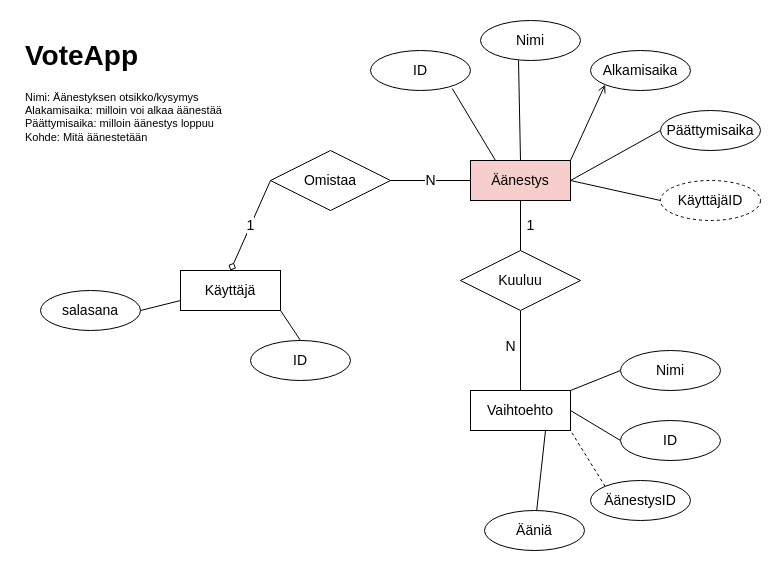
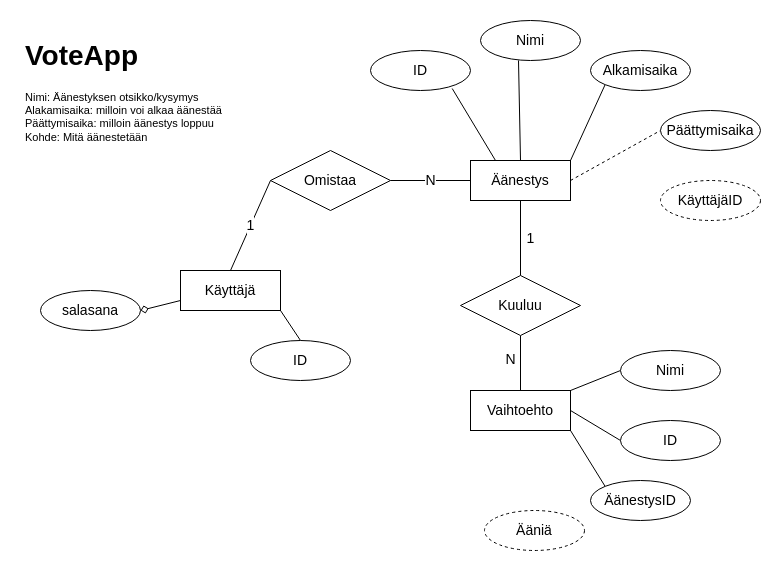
(603, 89) -> (603, 88)
(616, 155) -> (616, 155)
(521, 181) -> (521, 181)
(616, 191) -> none
(234, 263) -> (233, 266)
(521, 281) -> (521, 306)
(145, 309) -> (149, 308)
(588, 458) -> (588, 458)
(541, 471) -> none
(535, 531) -> (535, 531)
